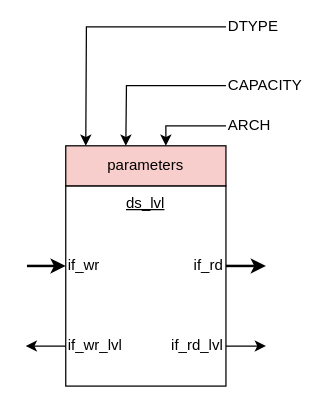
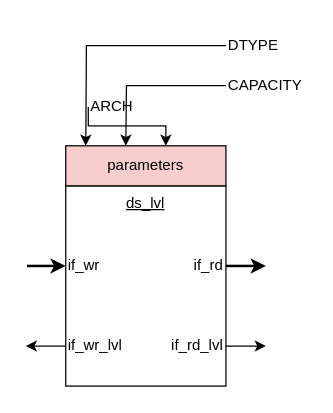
(266, 27) -> (266, 46)
(266, 126) -> (128, 107)
